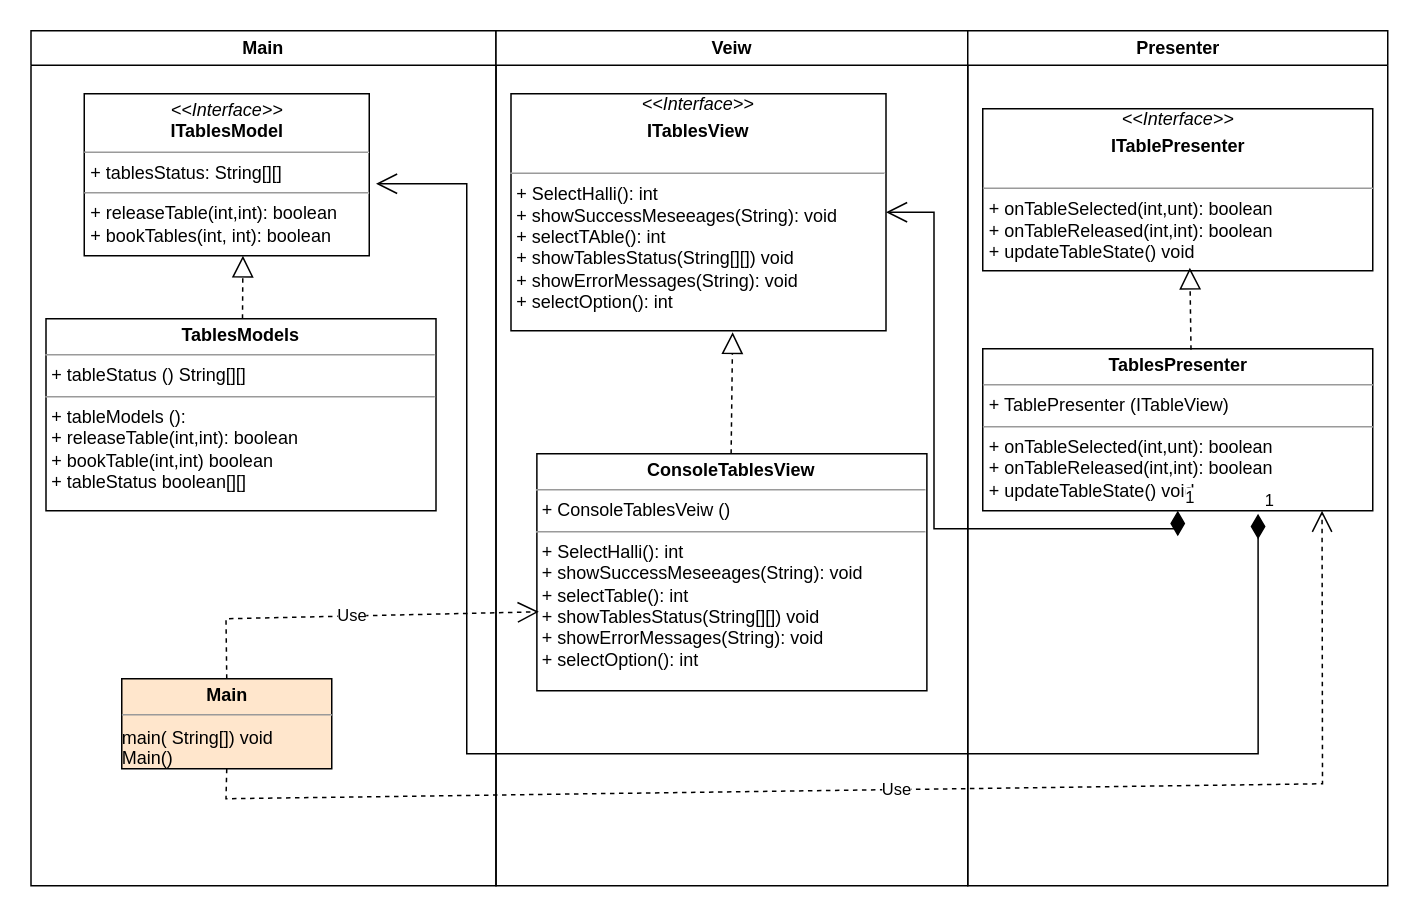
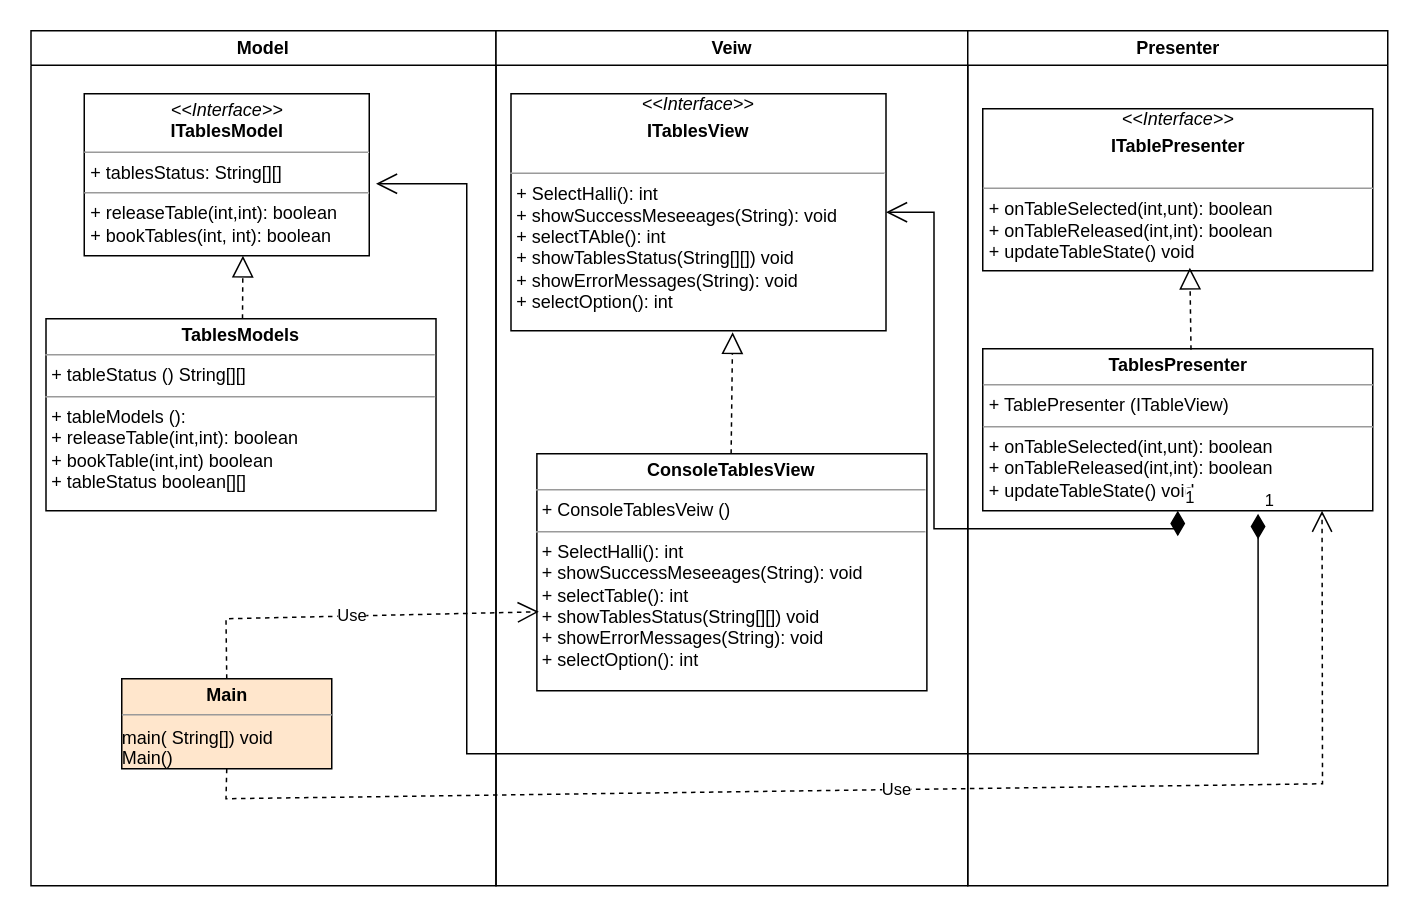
(263, 49) -> (263, 49)
